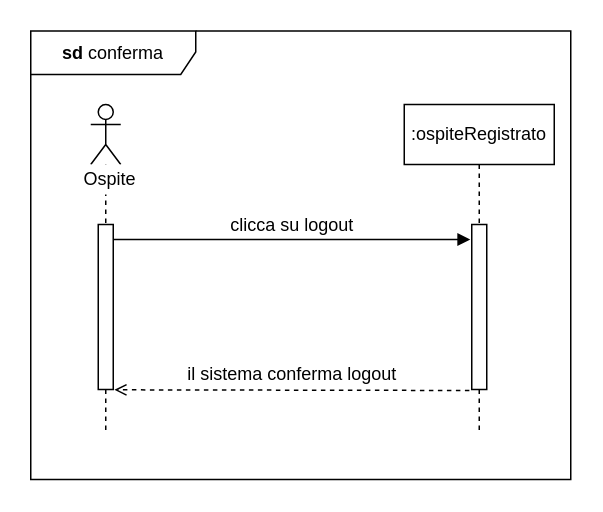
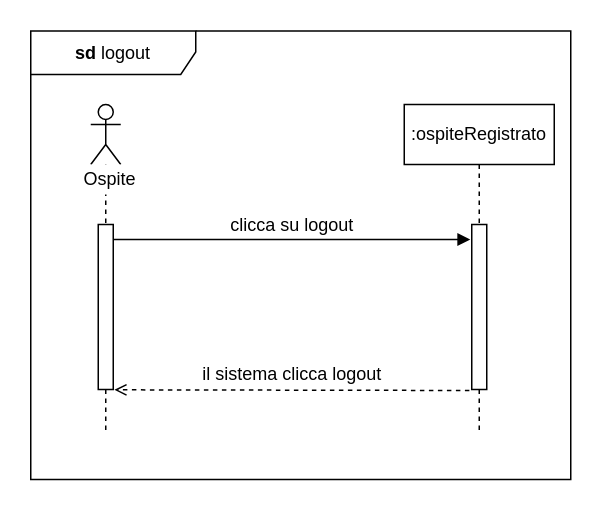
(113, 53) -> (113, 53)
(293, 374) -> (293, 374)
